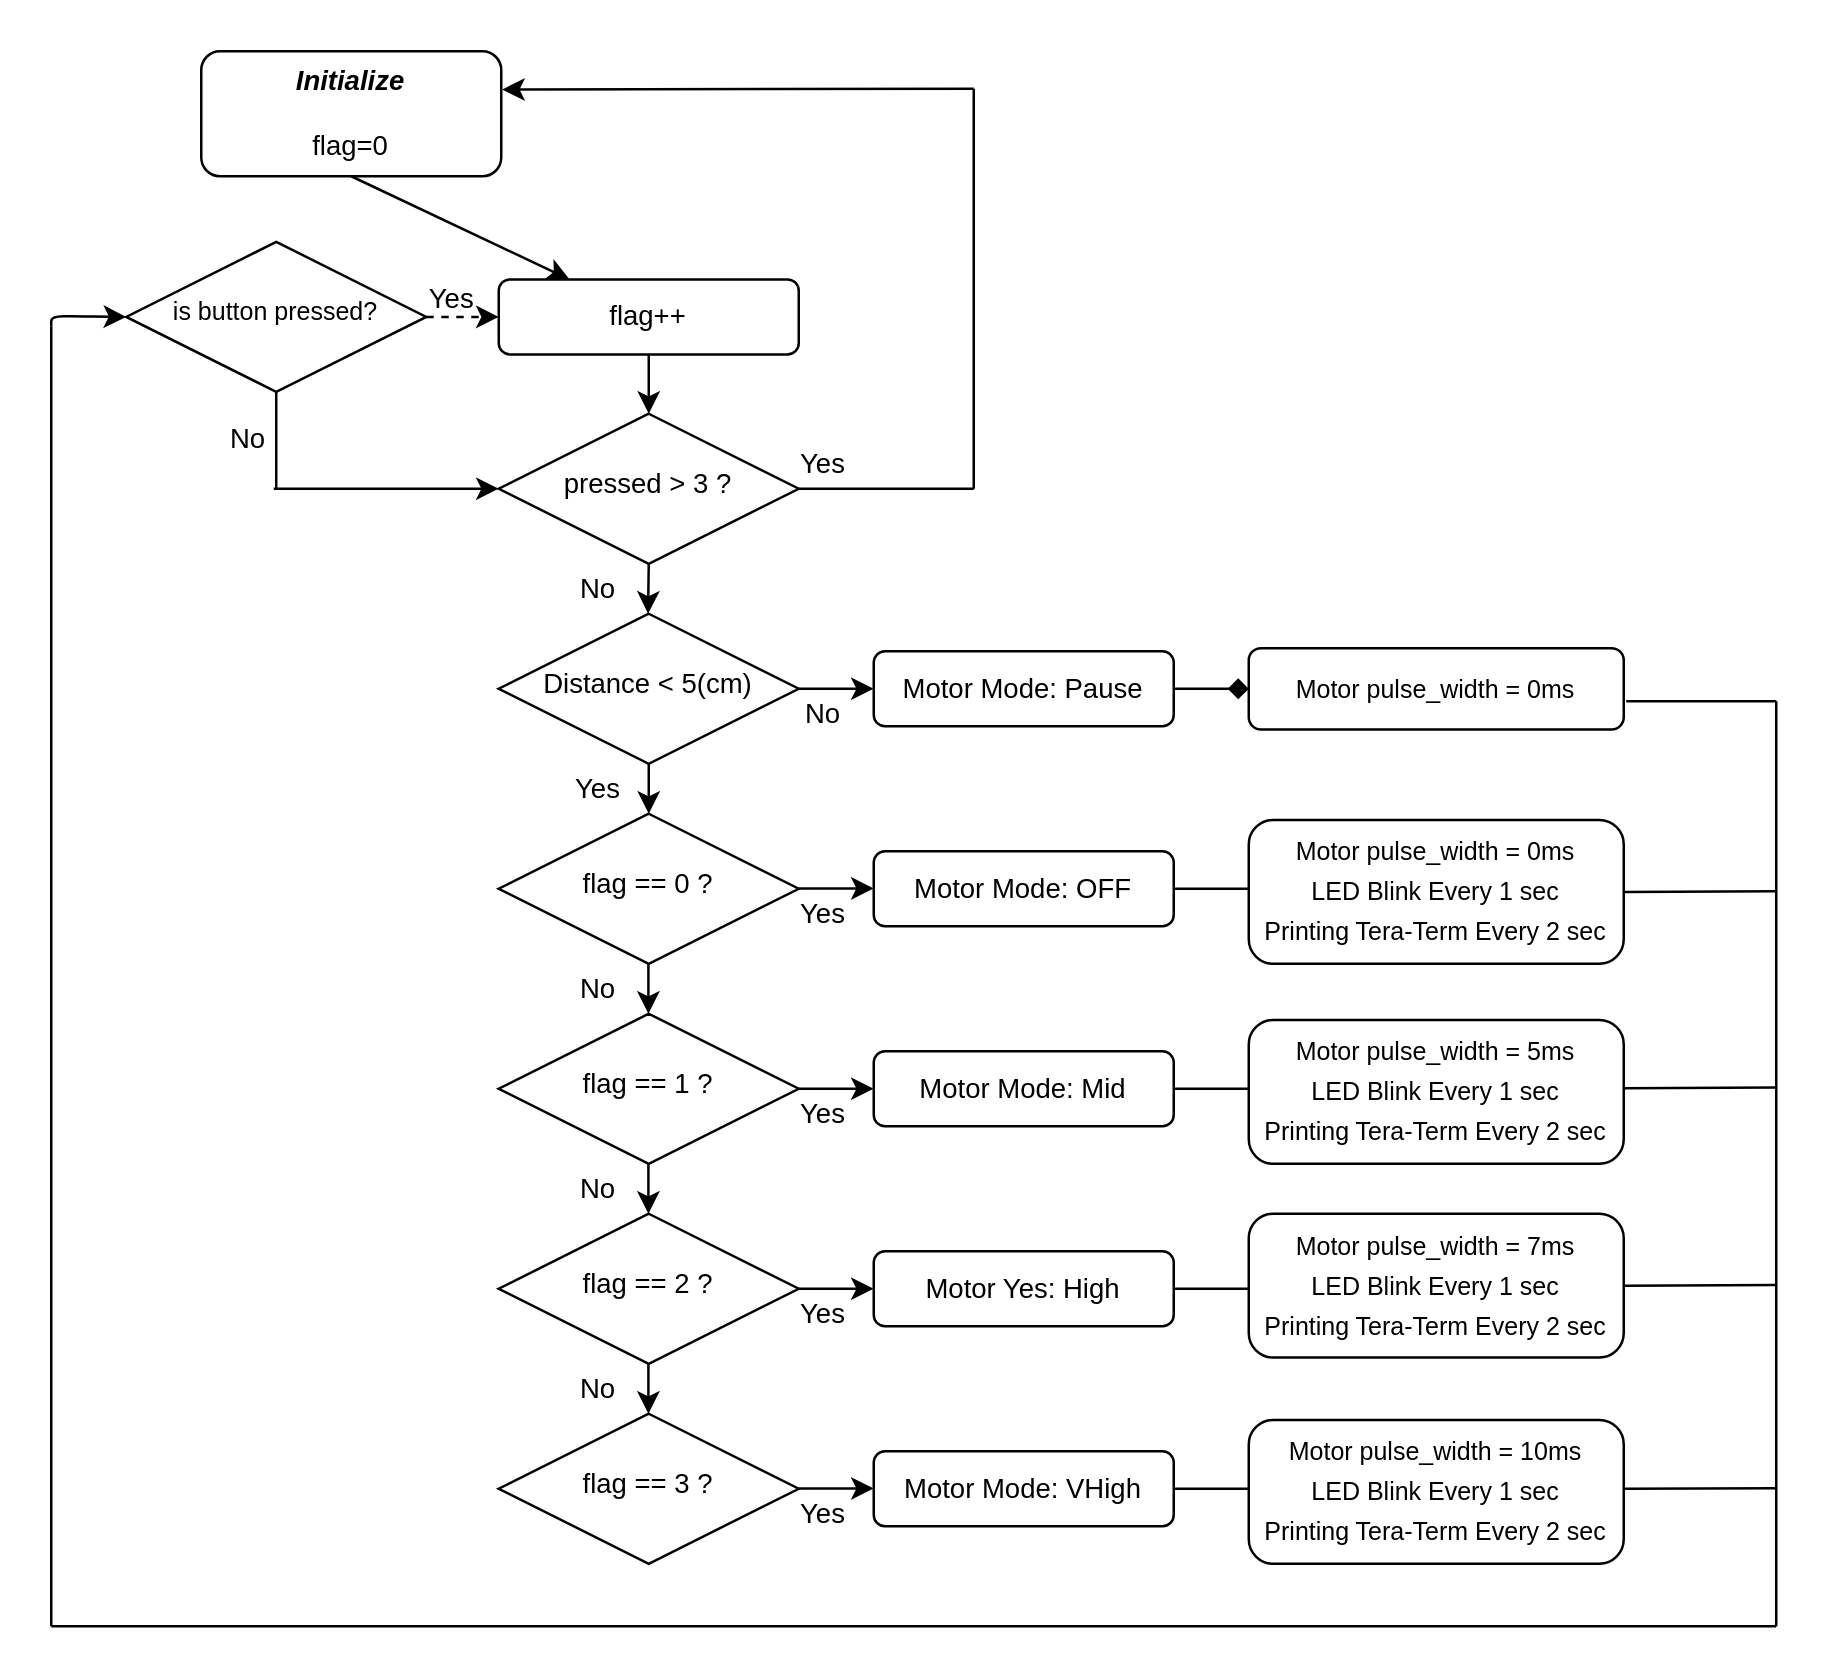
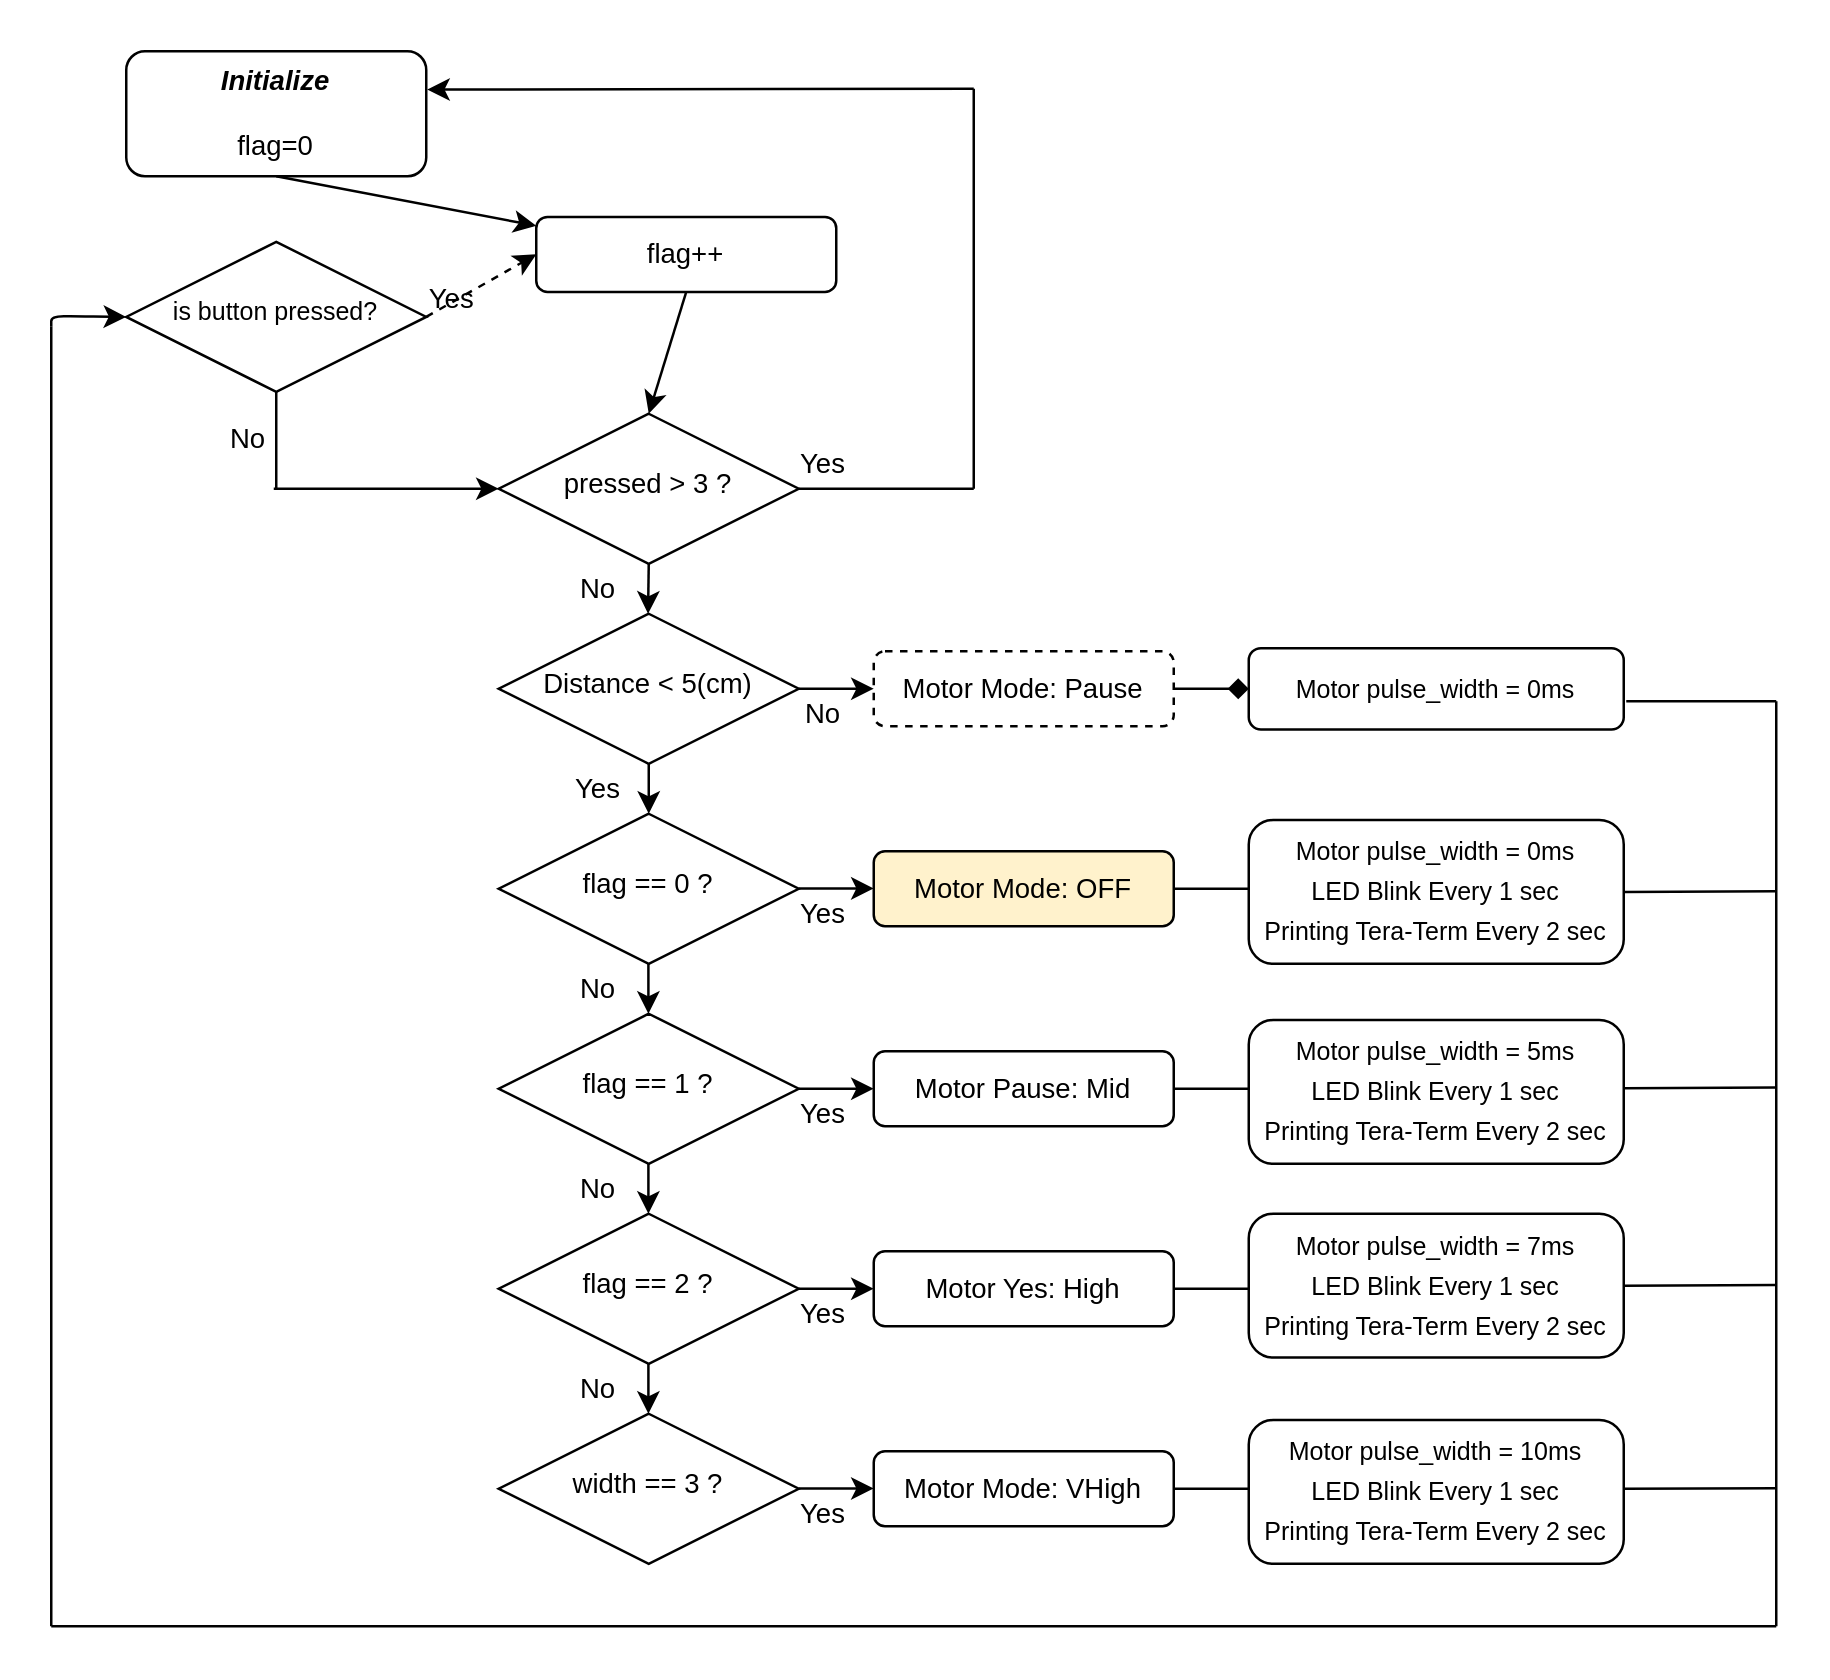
(351, 114) -> (276, 114)
(649, 317) -> (686, 254)
(1024, 689) -> (1024, 689)
(1024, 889) -> (1024, 889)
(1024, 1089) -> (1024, 1089)
(649, 1484) -> (649, 1484)
